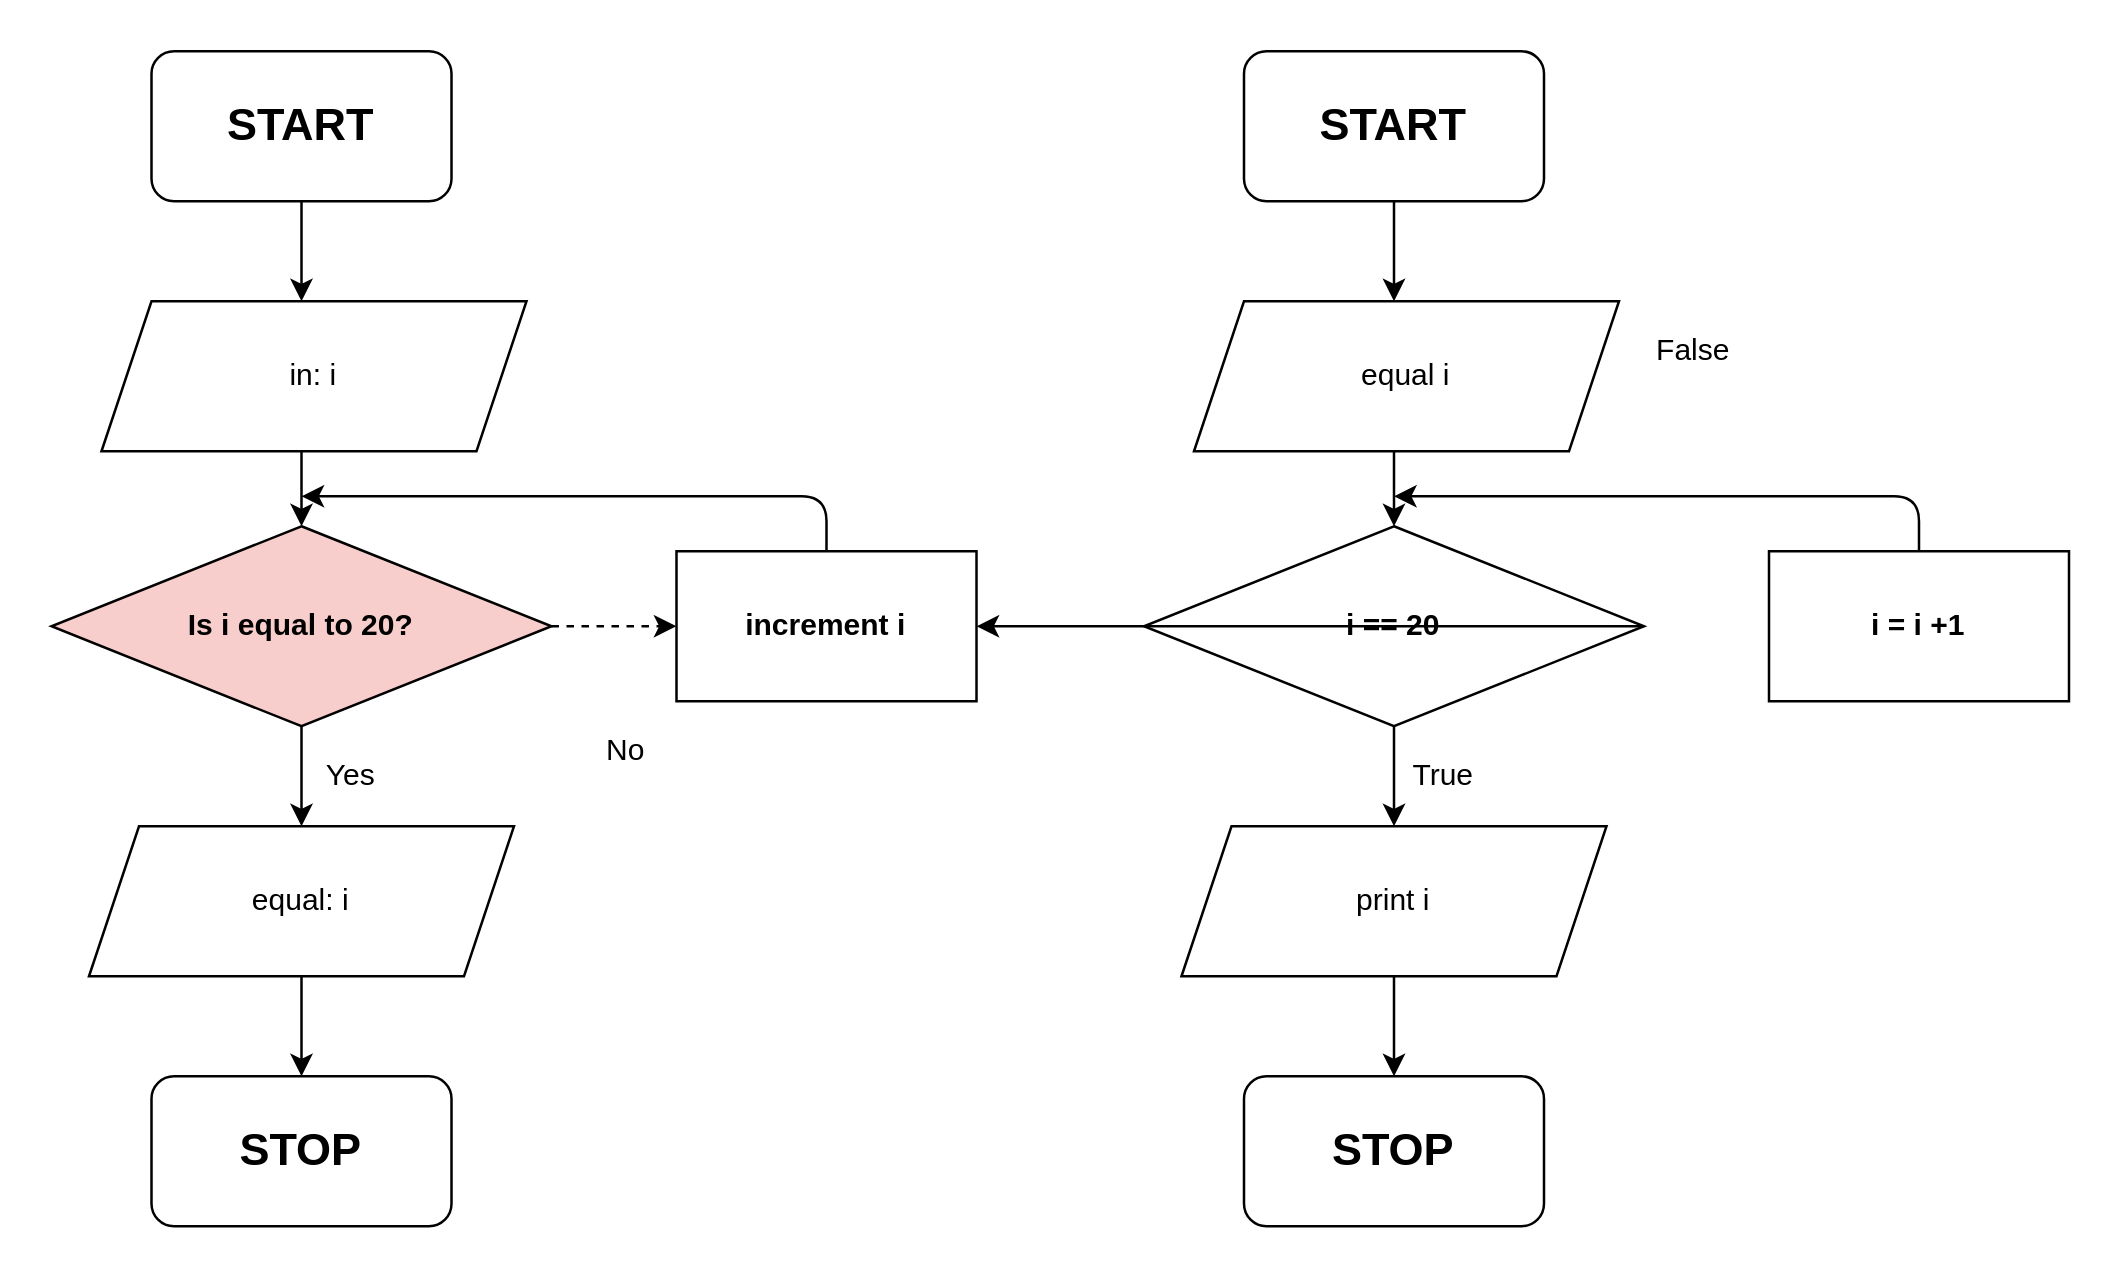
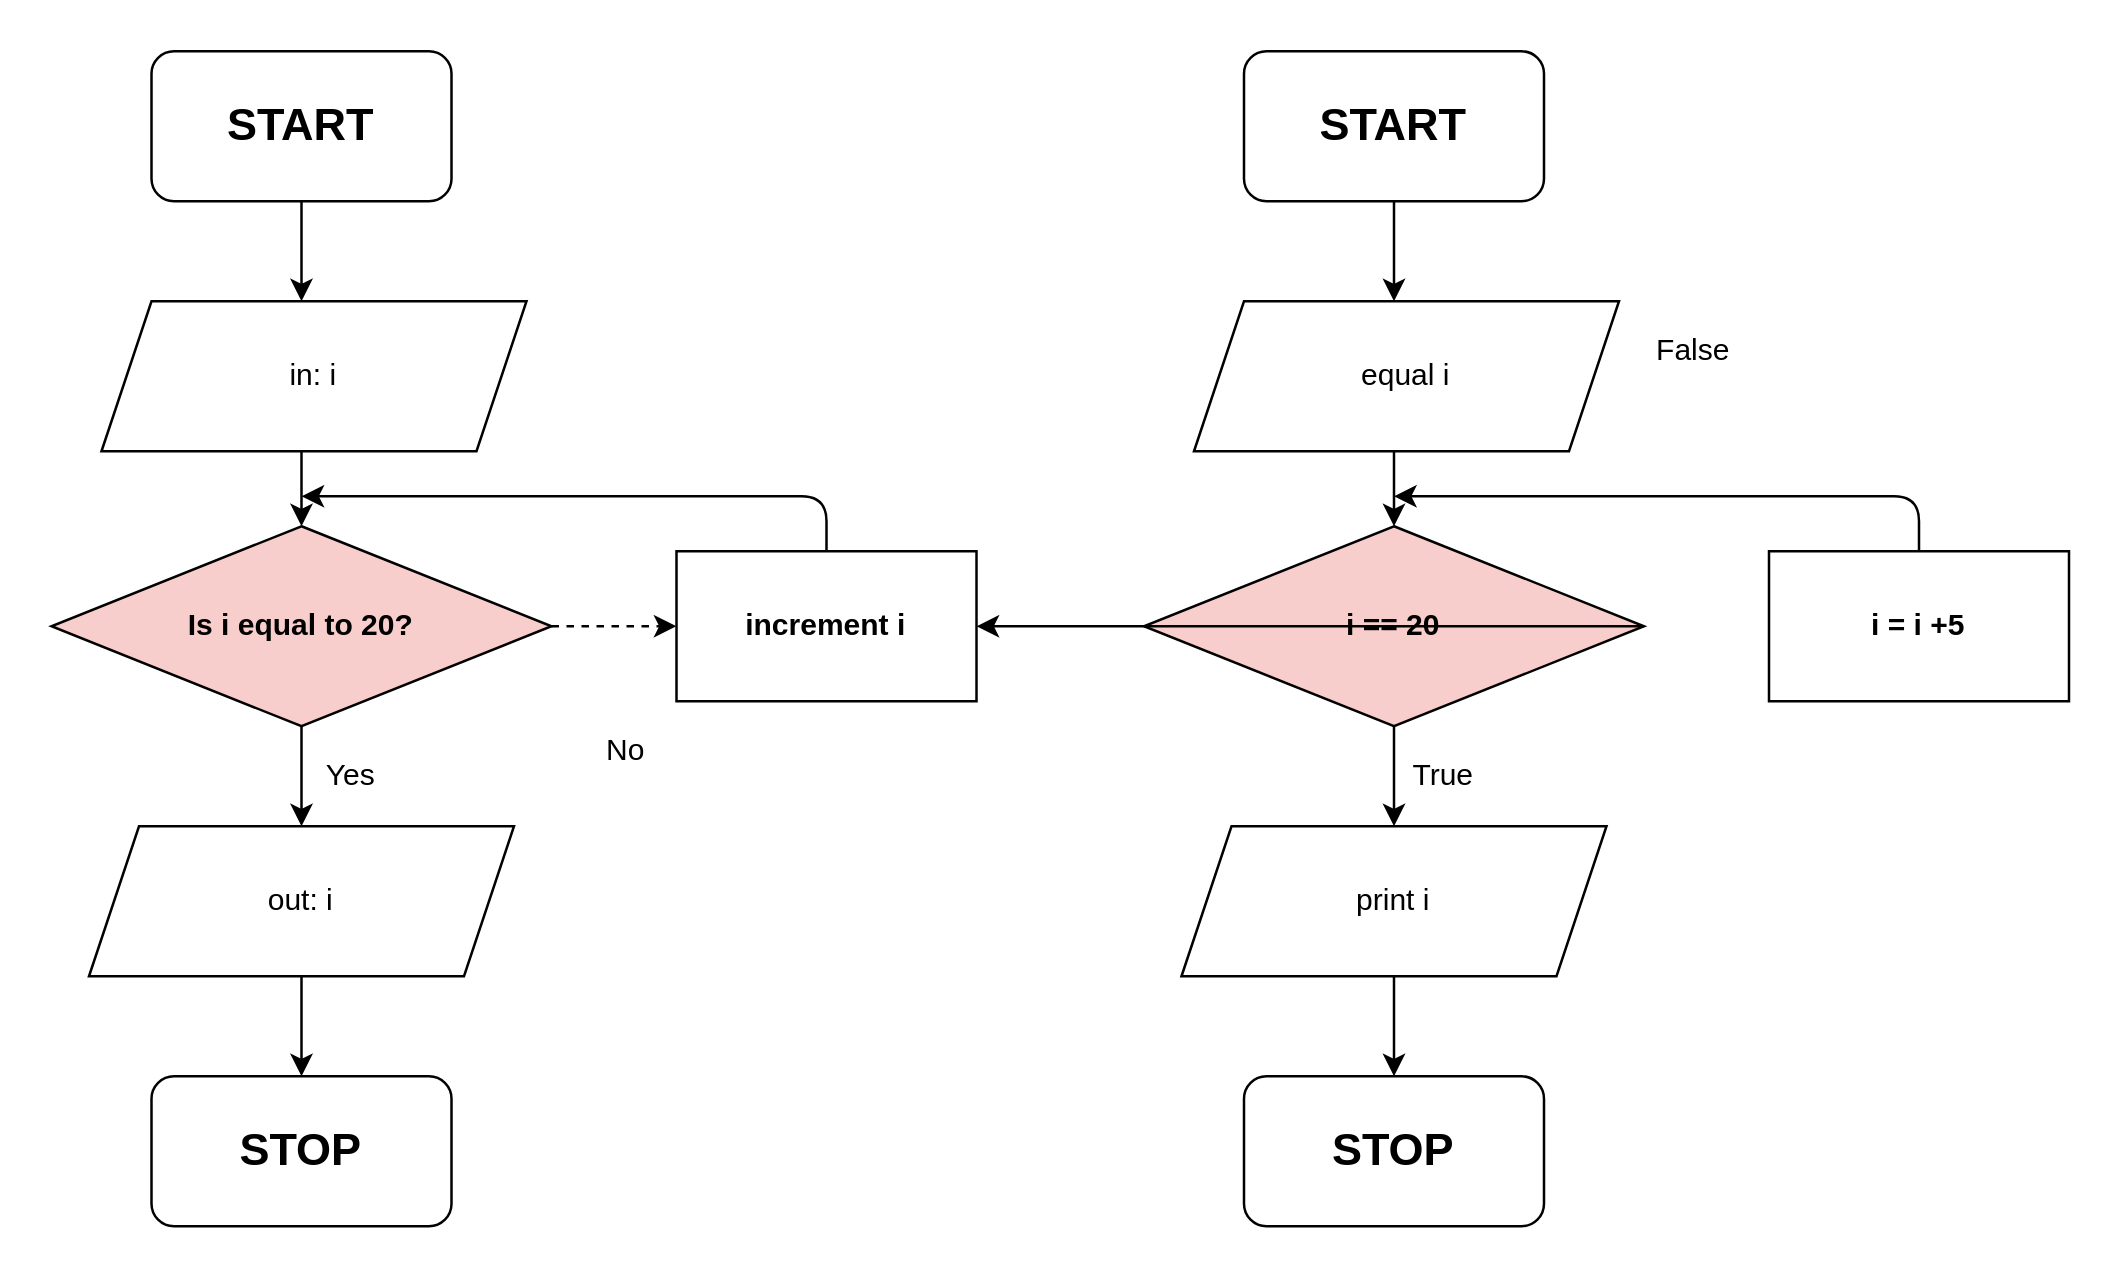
(1394, 626) -> (1394, 626)
(1919, 626) -> (1919, 626)
(301, 901) -> (301, 901)
